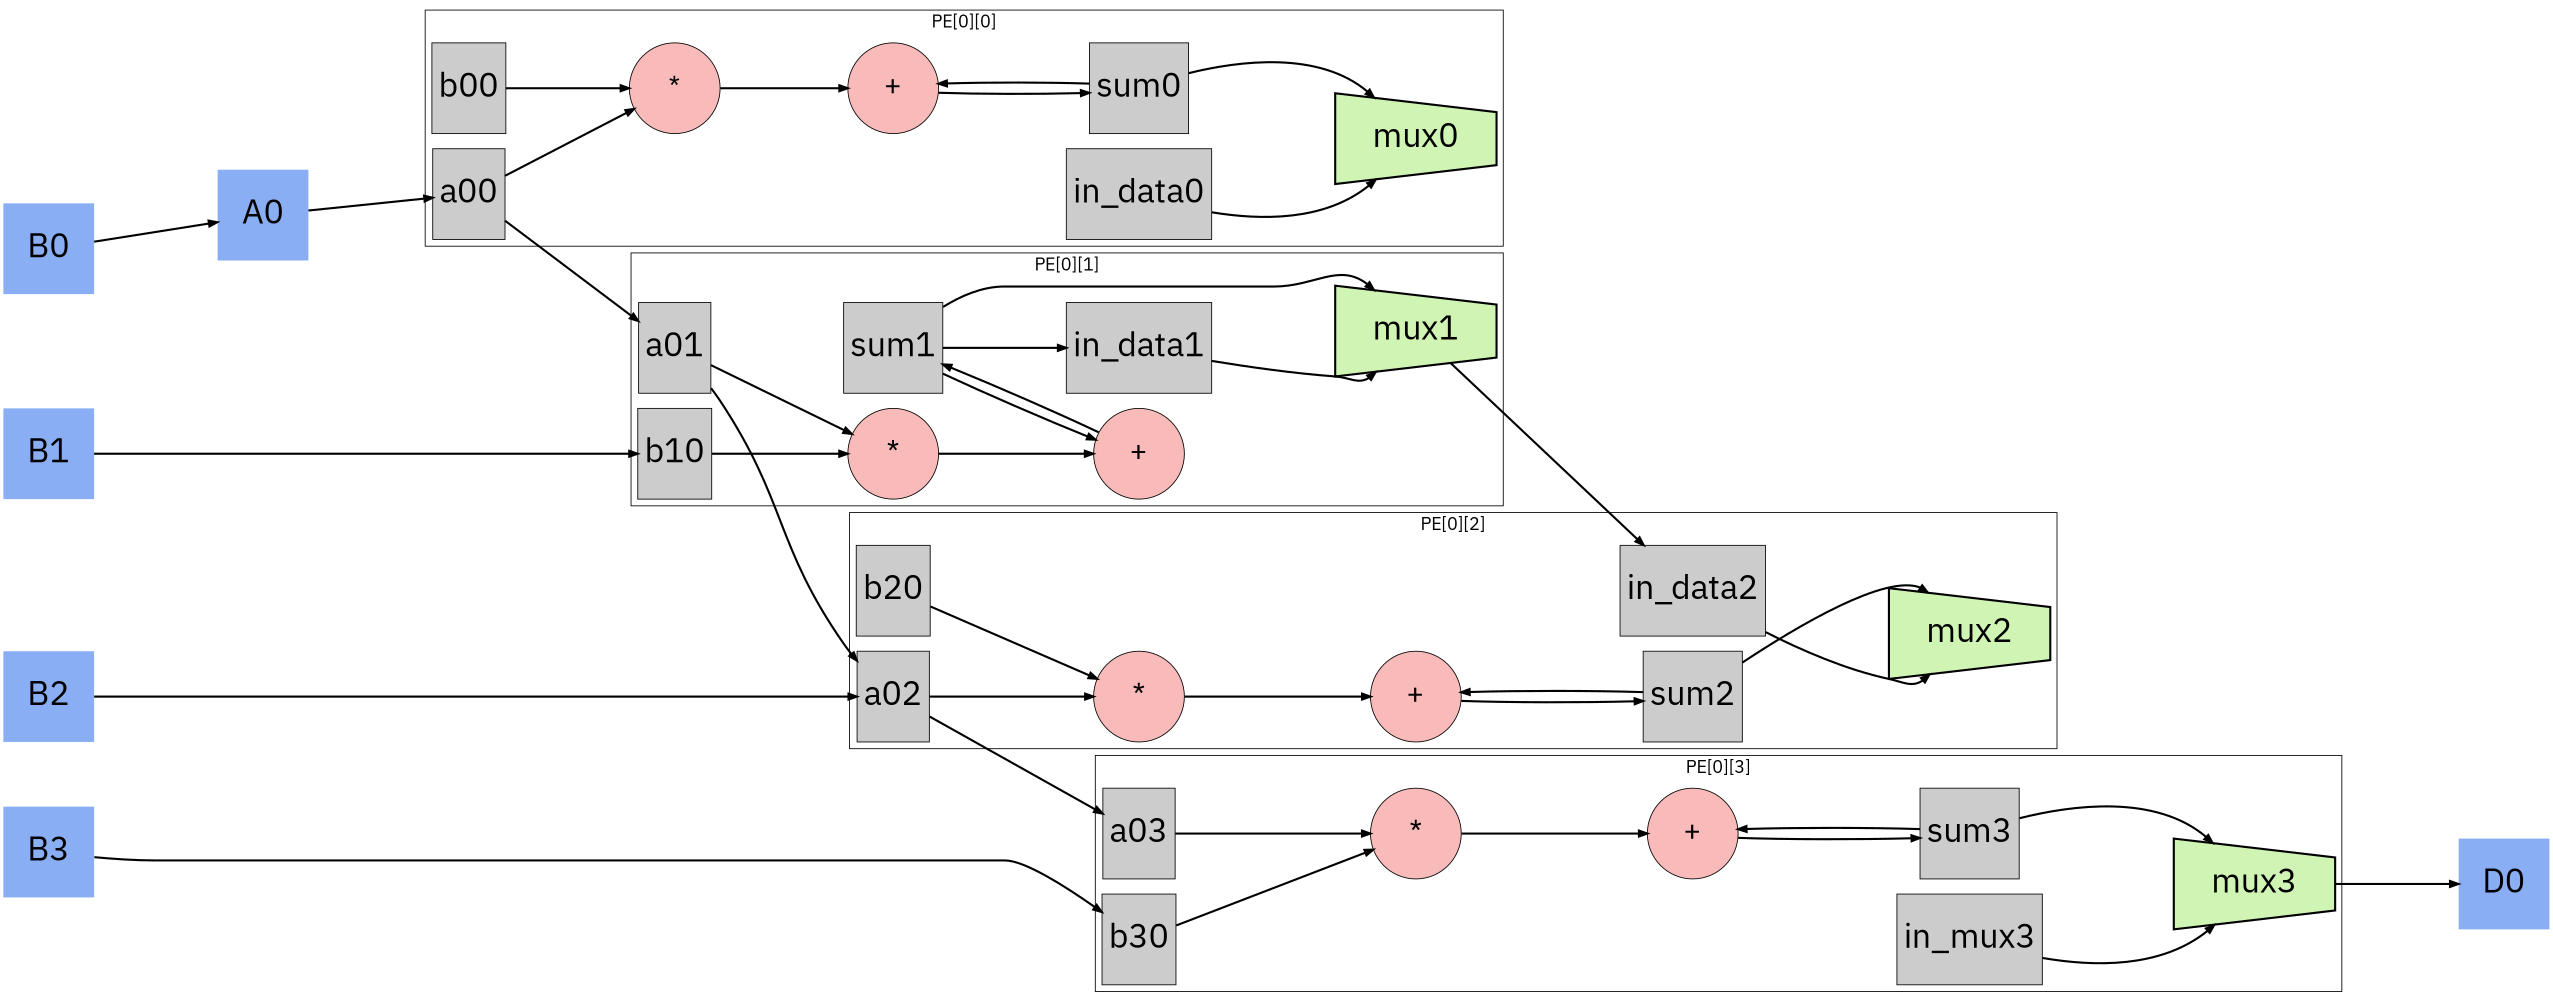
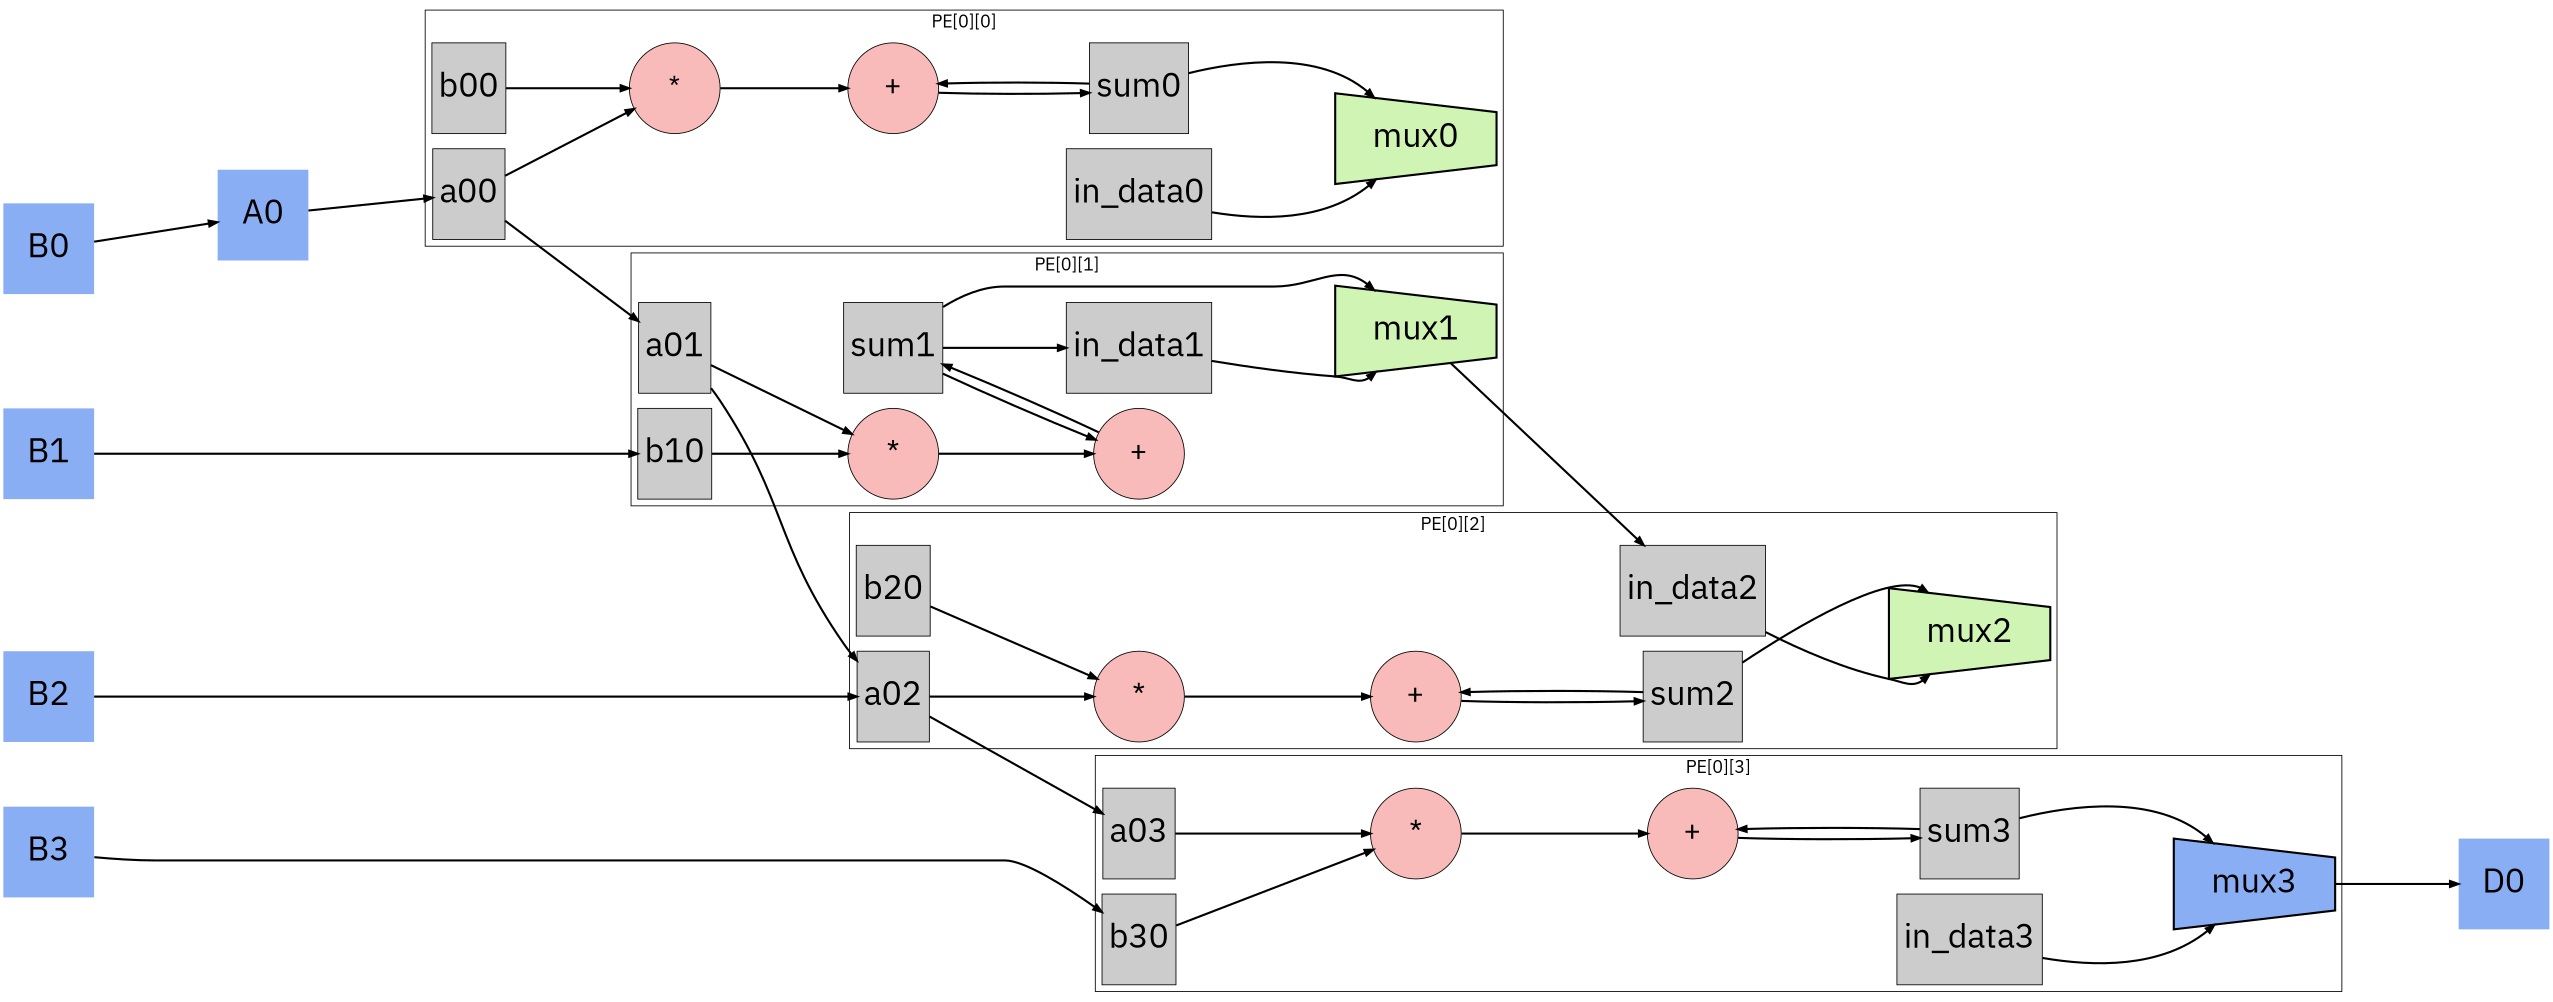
(2254, 884) -> (2254, 884)
(1970, 939) -> (1970, 939)
